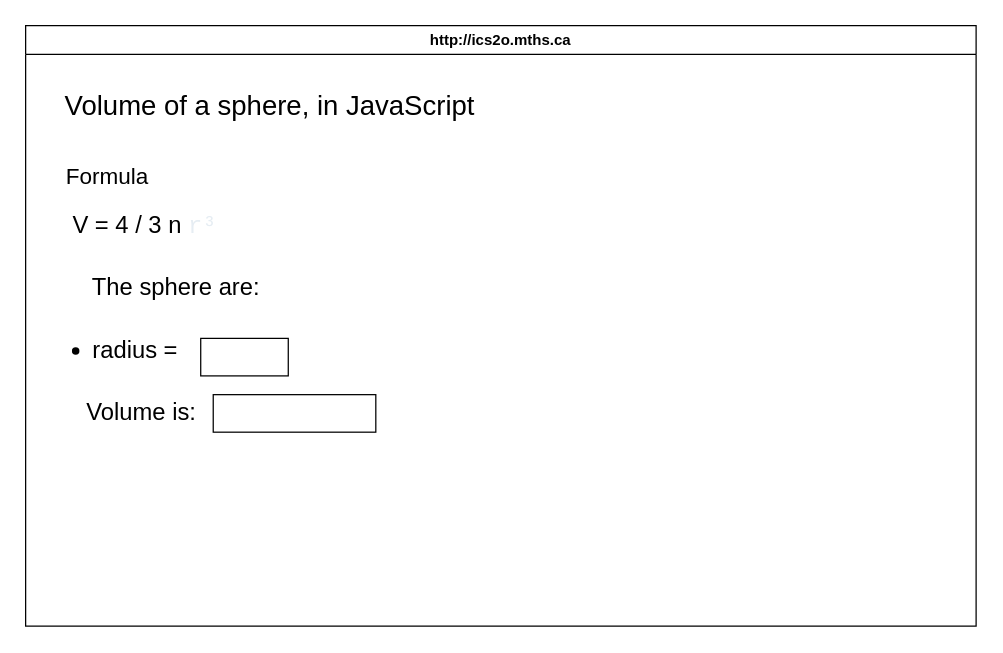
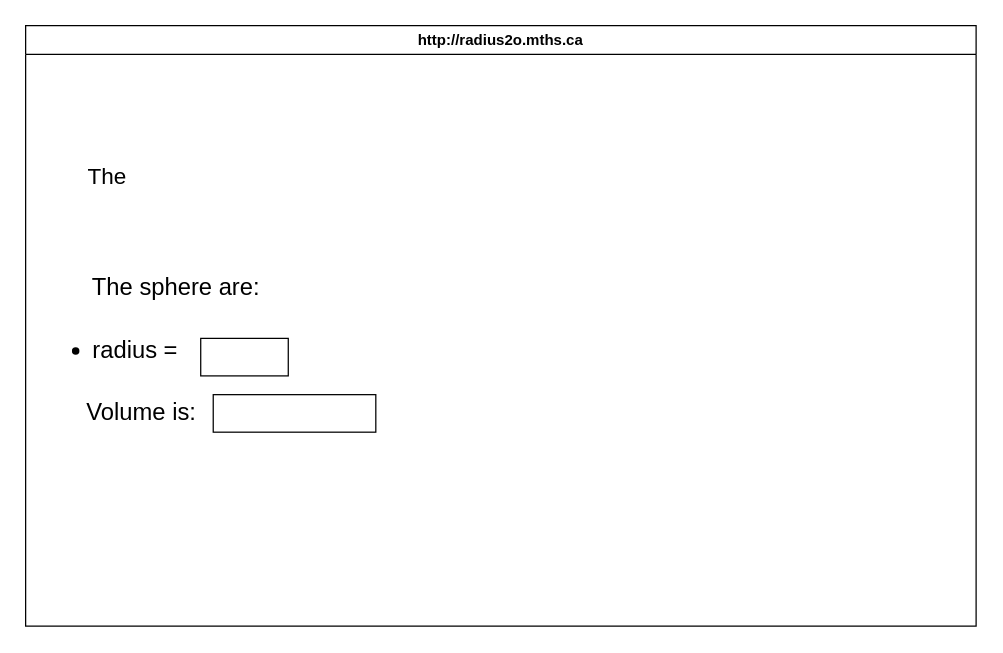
(501, 41) -> (501, 41)
(269, 107) -> none
(108, 176) -> (108, 176)
(144, 226) -> none
